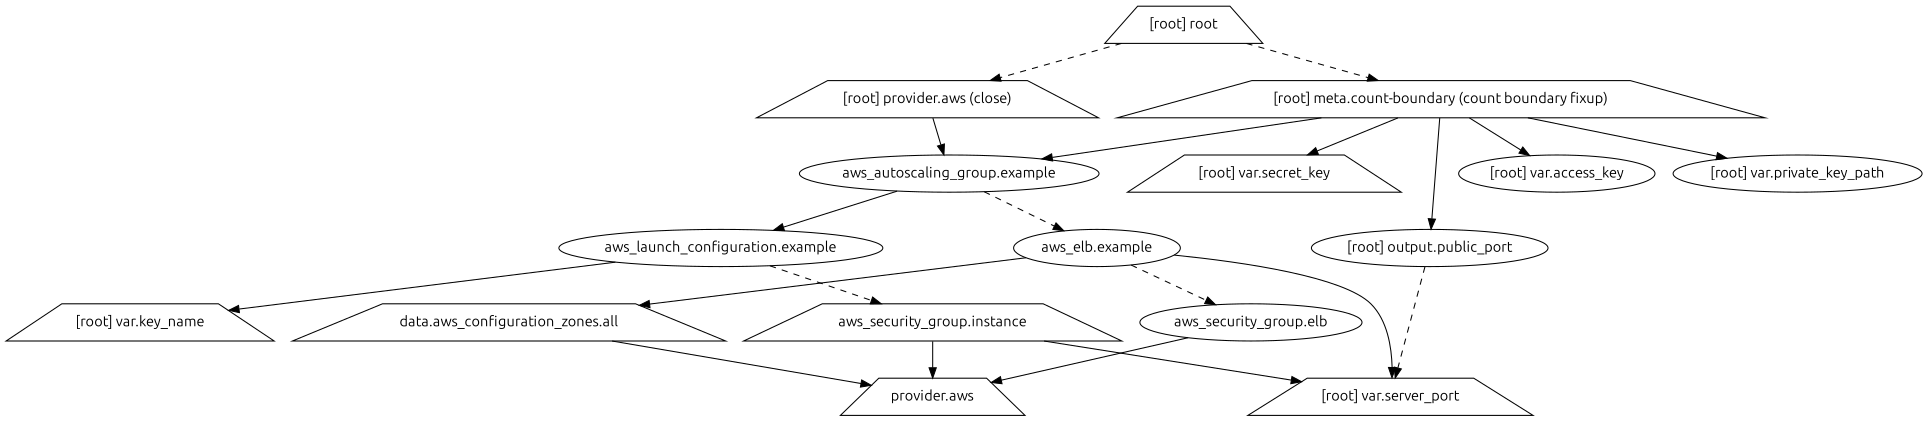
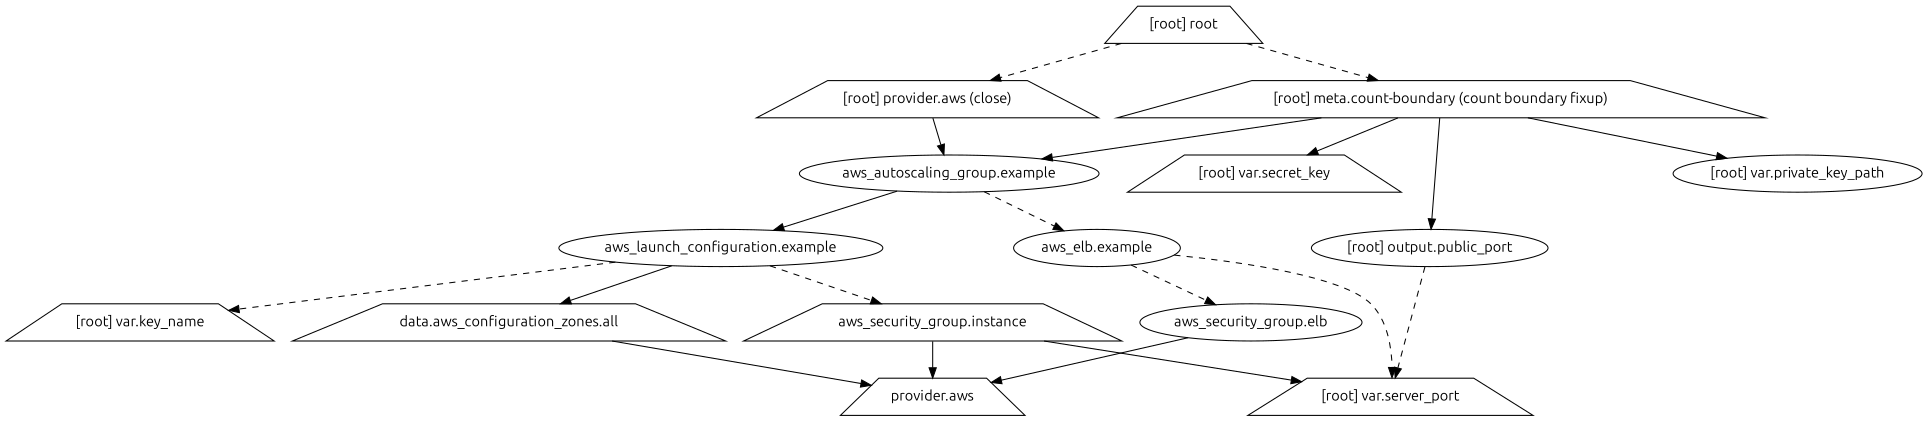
(1557, 174) -> none
(1309, 277) -> (1309, 277)
(838, 281) -> (621, 283)
(427, 286) -> (427, 286)
